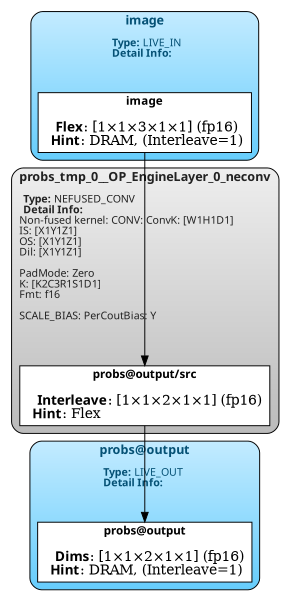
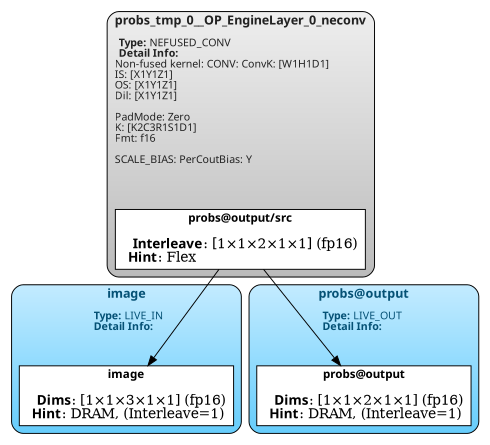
(70, 127) -> (54, 401)
(145, 254) -> (186, 313)
